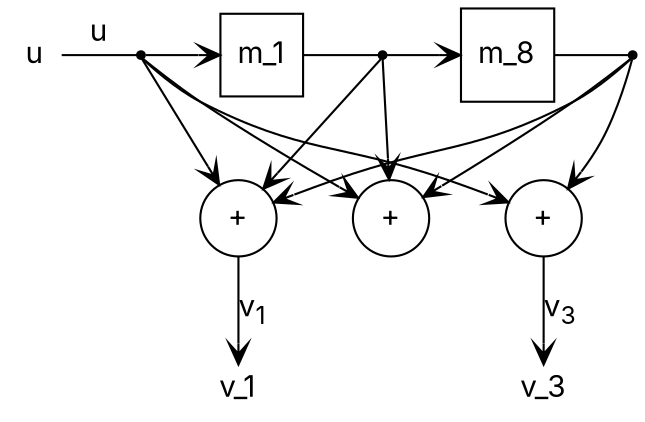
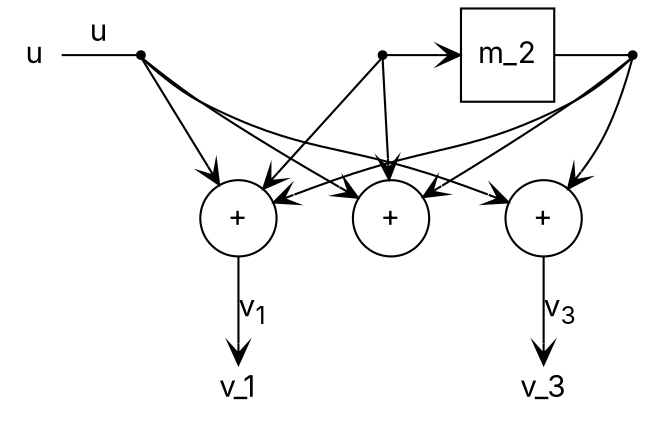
(262, 55) -> none
(508, 55) -> (508, 55)
